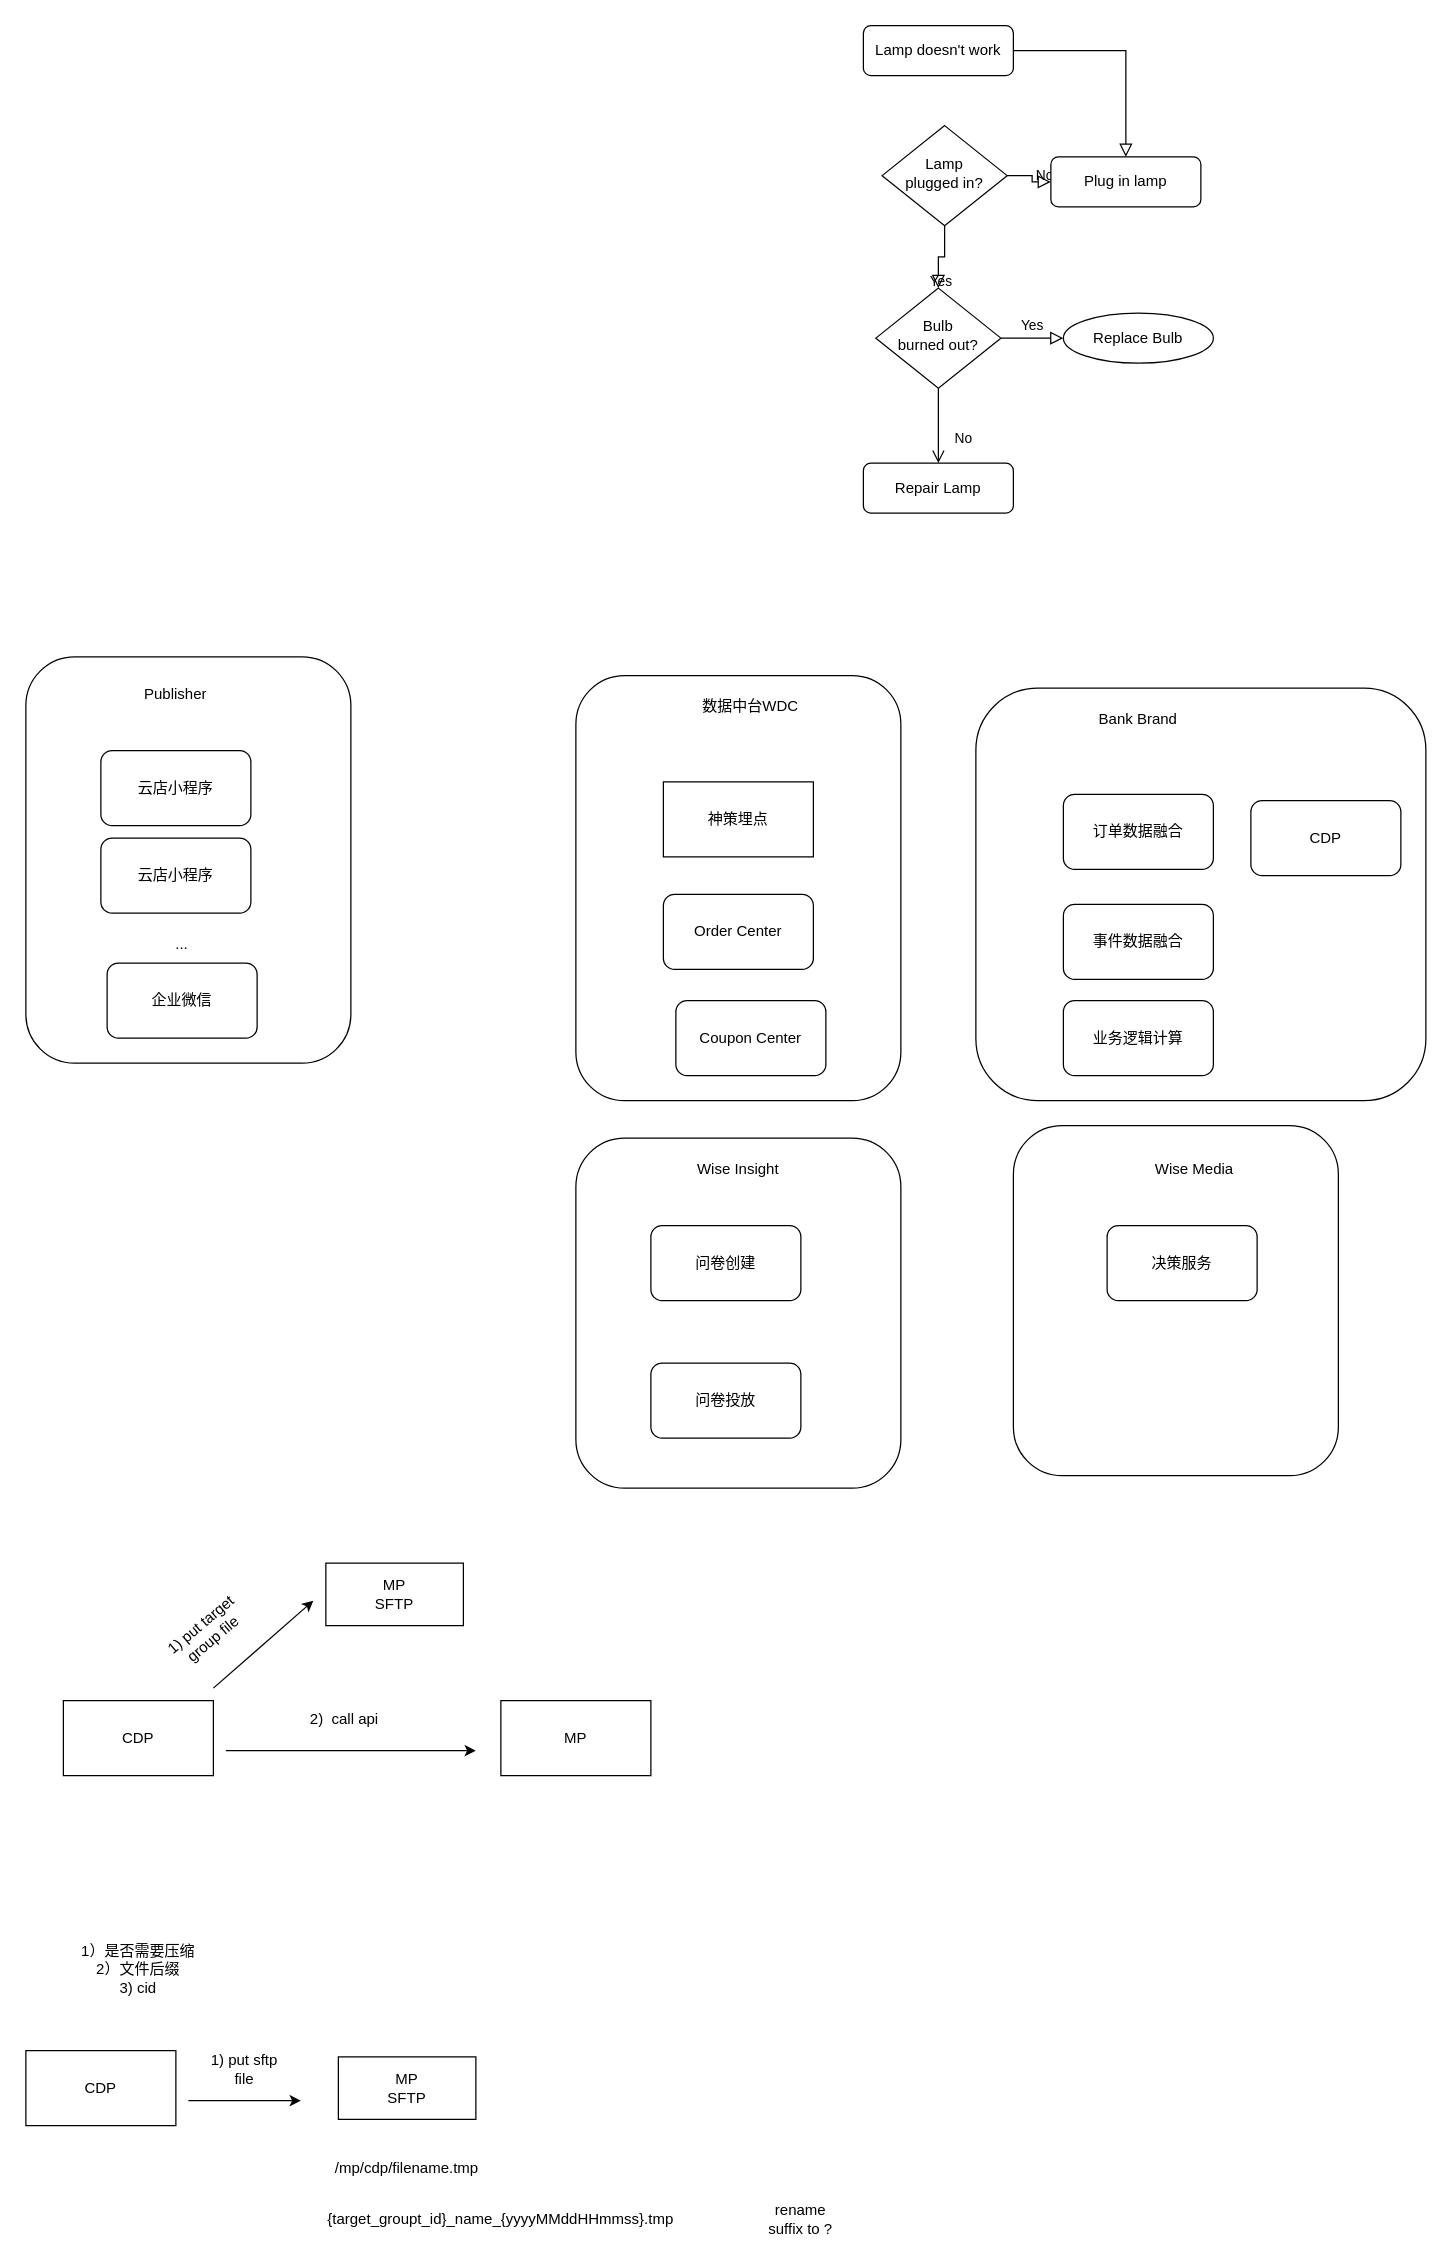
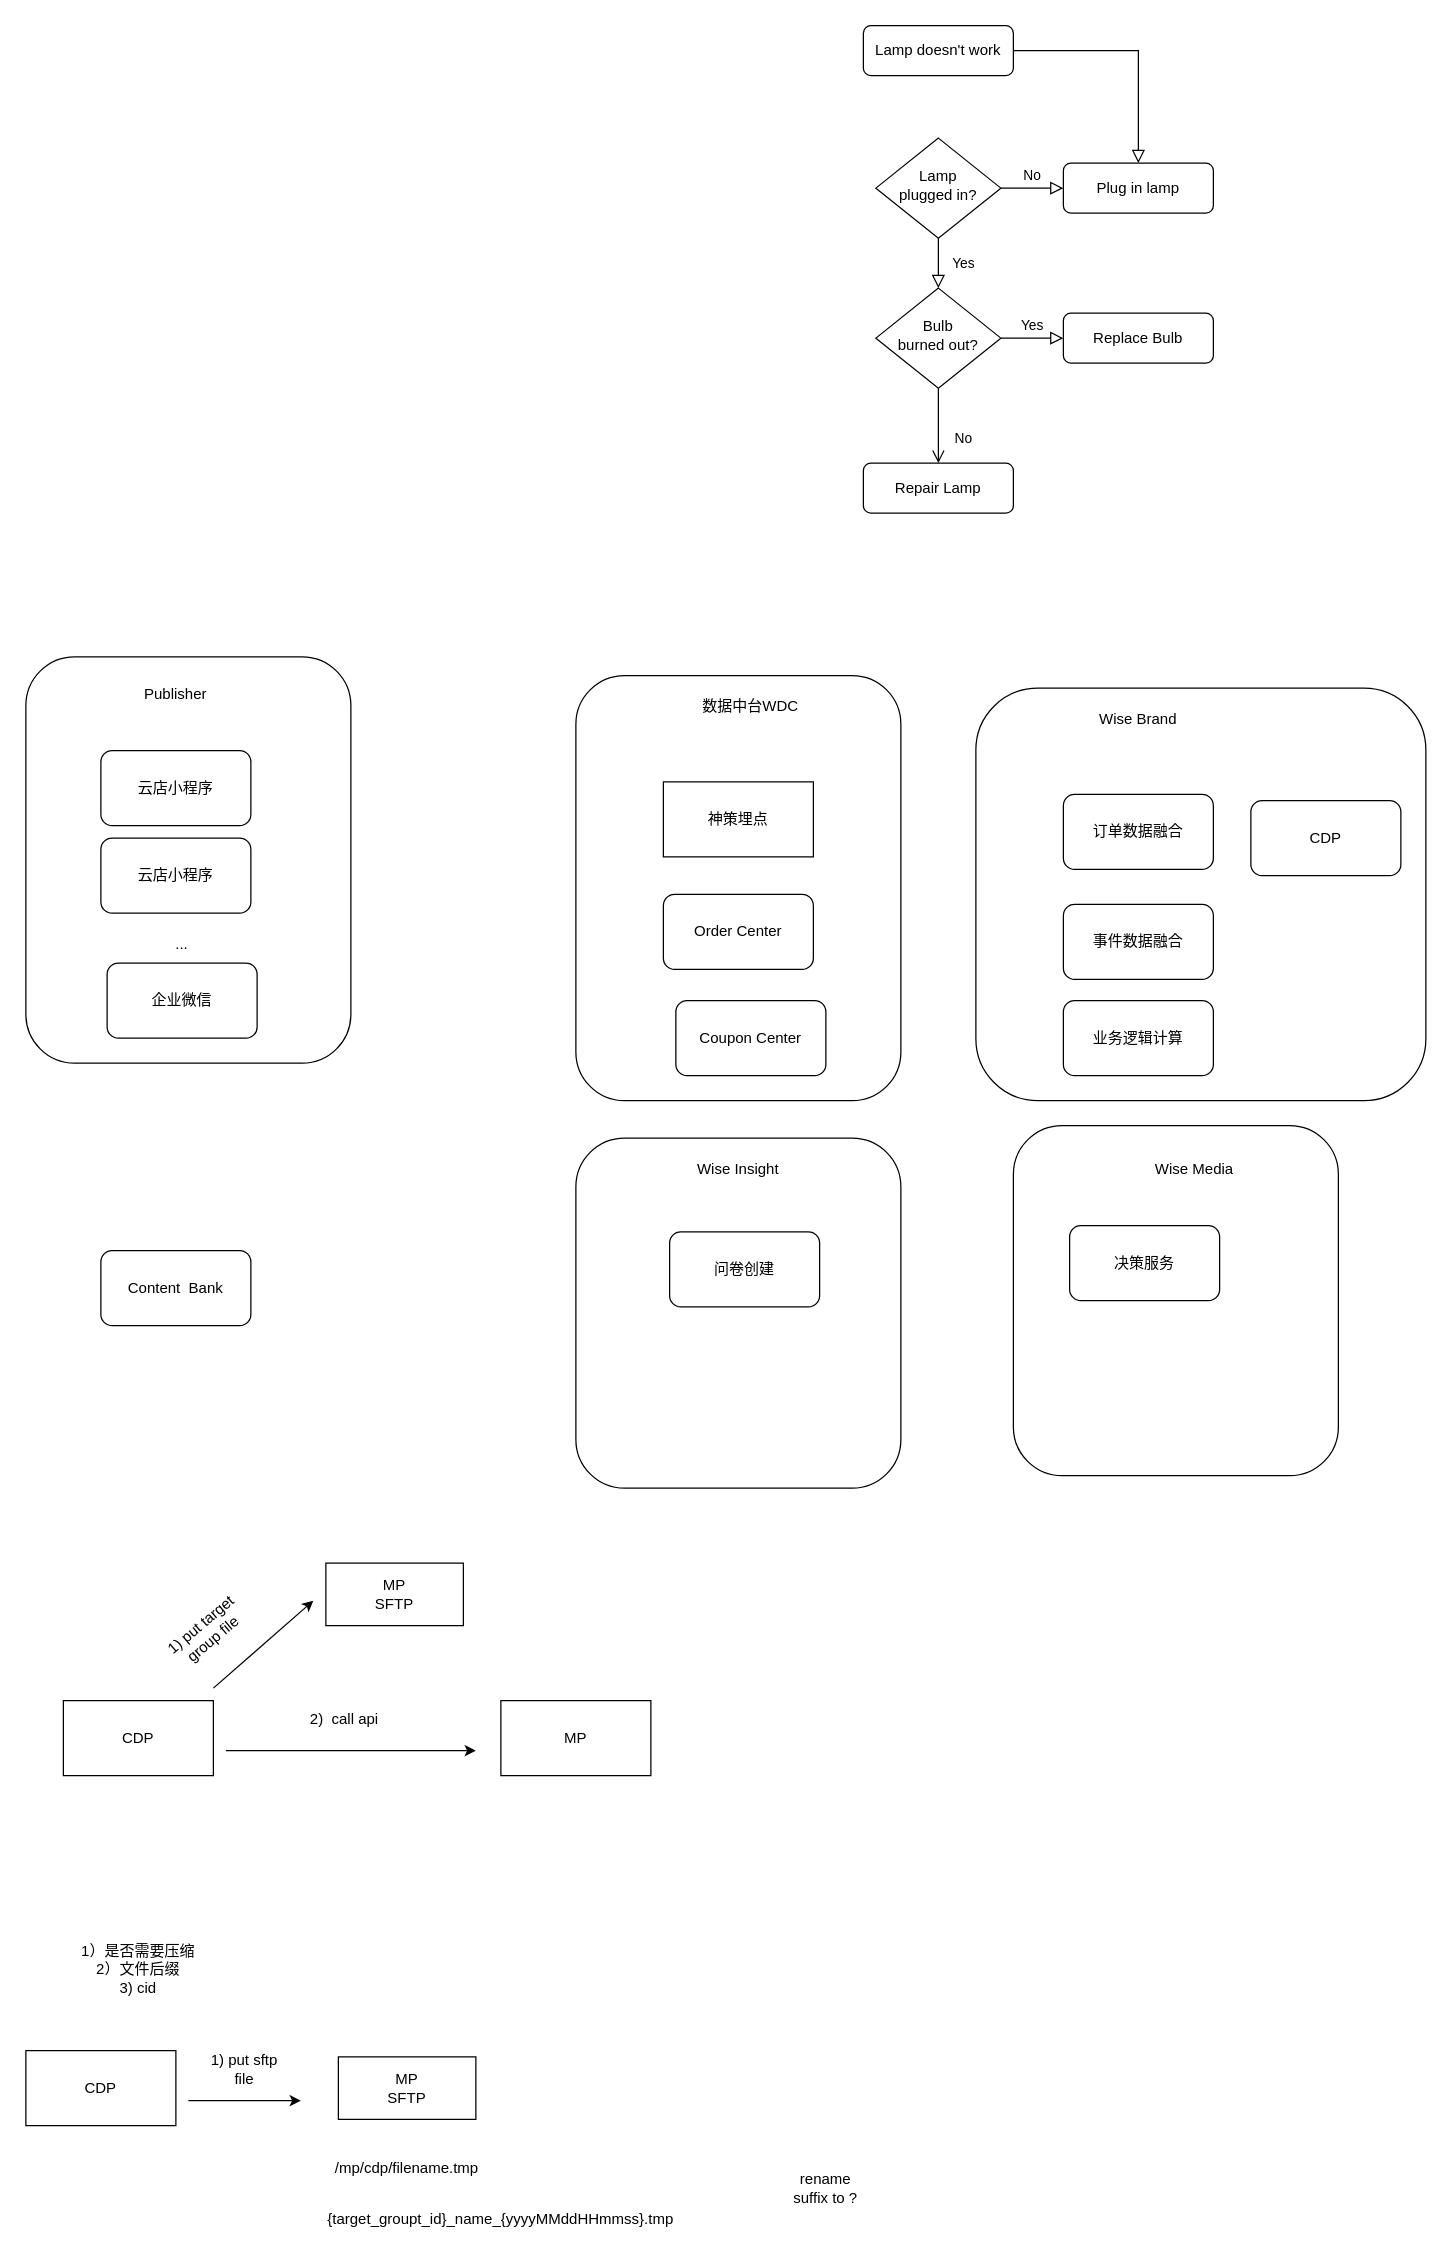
(944, 176) -> (938, 188)
(1126, 182) -> (1138, 188)
(1138, 338) -> (1138, 338)
(1138, 719) -> (1138, 719)
(726, 1263) -> (744, 1269)
(1182, 1263) -> (1144, 1263)
none -> (176, 1288)
(726, 1401) -> none
(801, 2219) -> (826, 2188)
